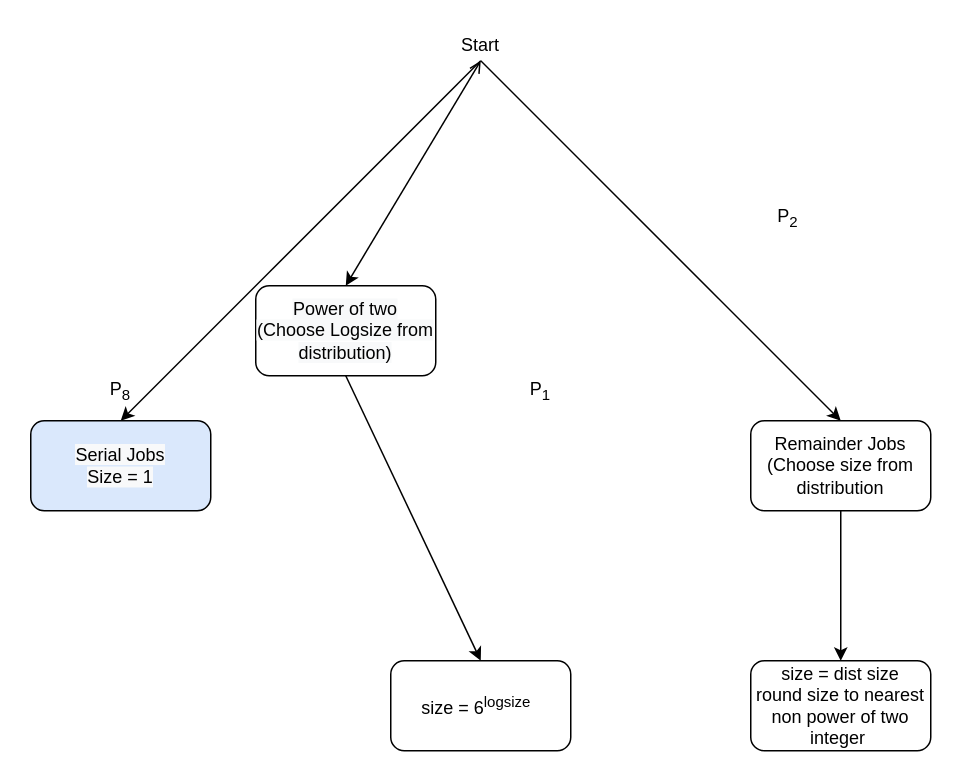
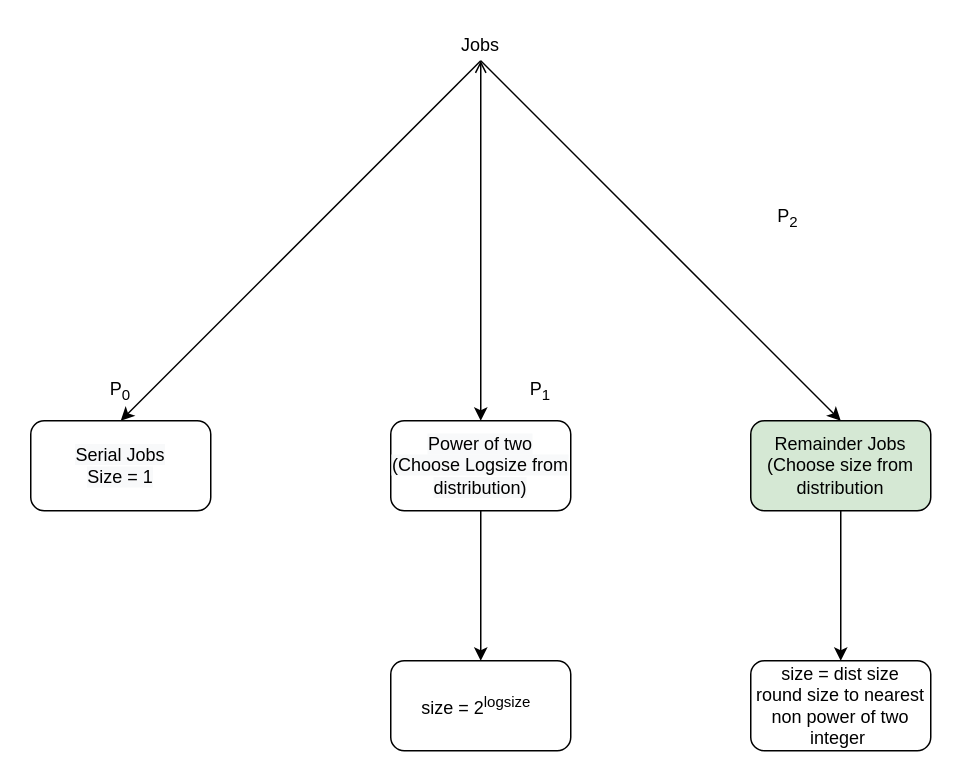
(481, 46) -> (481, 46)
(346, 331) -> (481, 466)
(121, 391) -> (121, 391)
(121, 466) -> (121, 466)
(841, 466) -> (841, 466)
(481, 706) -> (481, 706)
